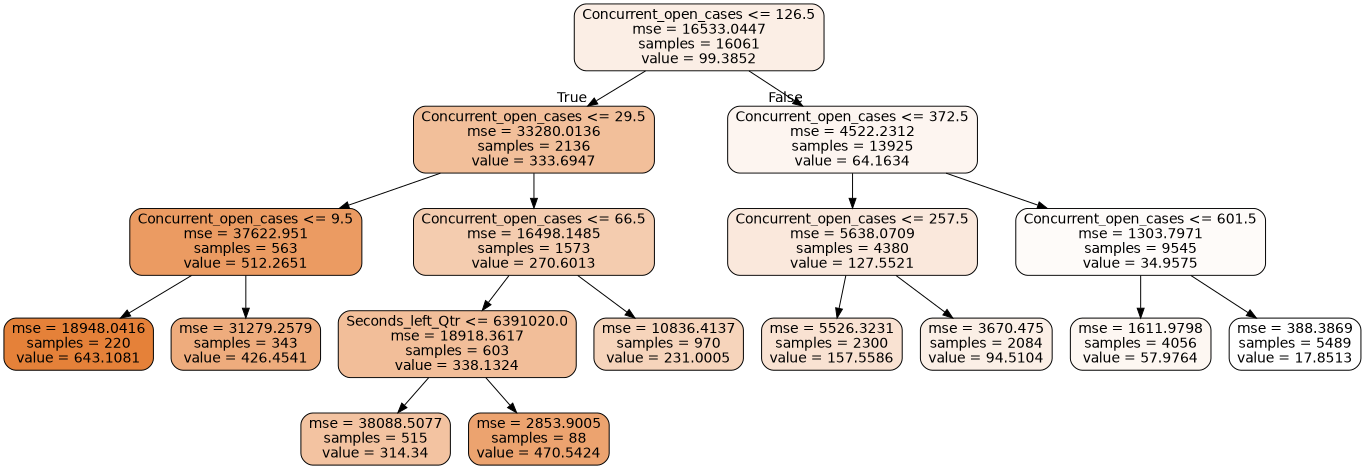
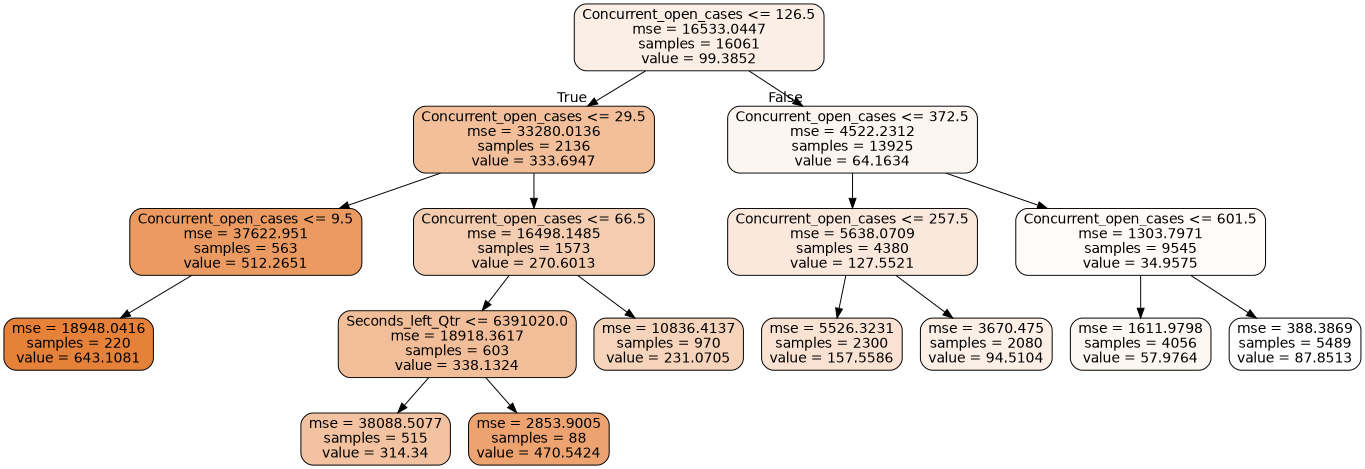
(246, 344) -> none
(669, 344) -> (669, 344)
(986, 344) -> (986, 344)
(1295, 344) -> (1295, 344)
